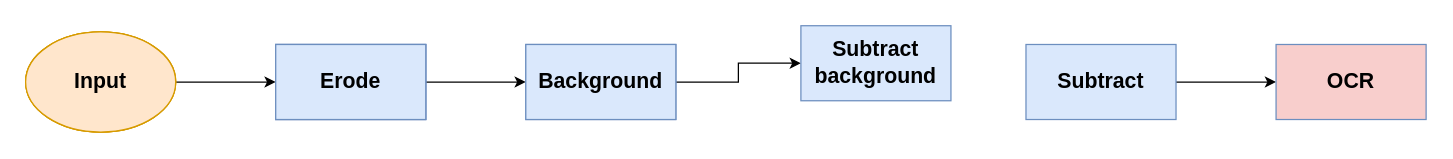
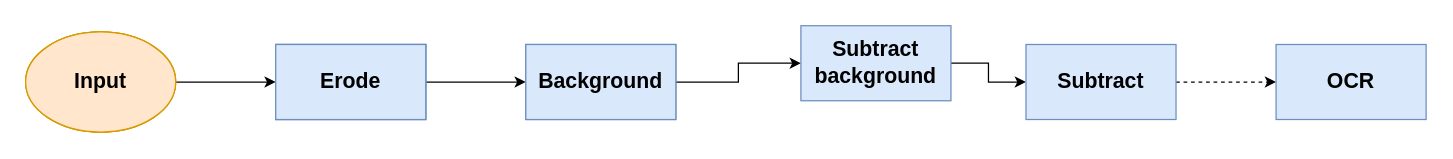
none -> (988, 68)
(1222, 82) -> (1222, 82)
(1351, 82) -> (1351, 82)
